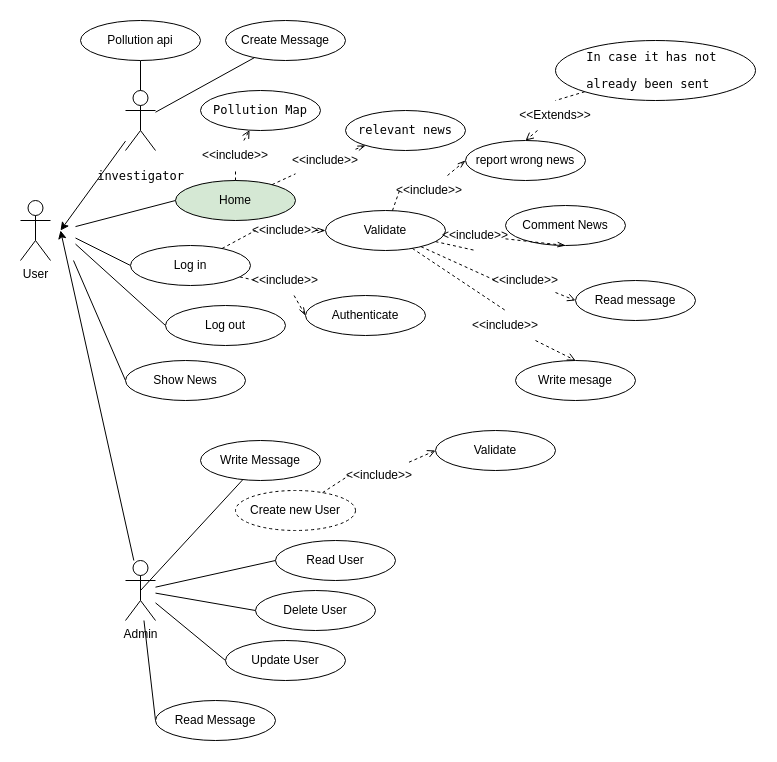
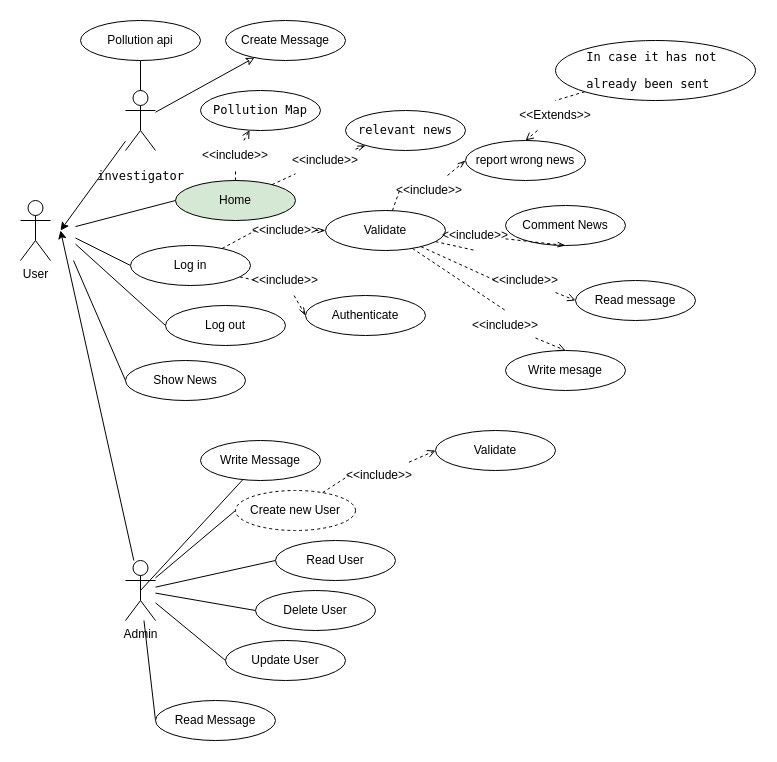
(250, 60) -> (247, 62)
(576, 381) -> (566, 371)
none -> (196, 544)
